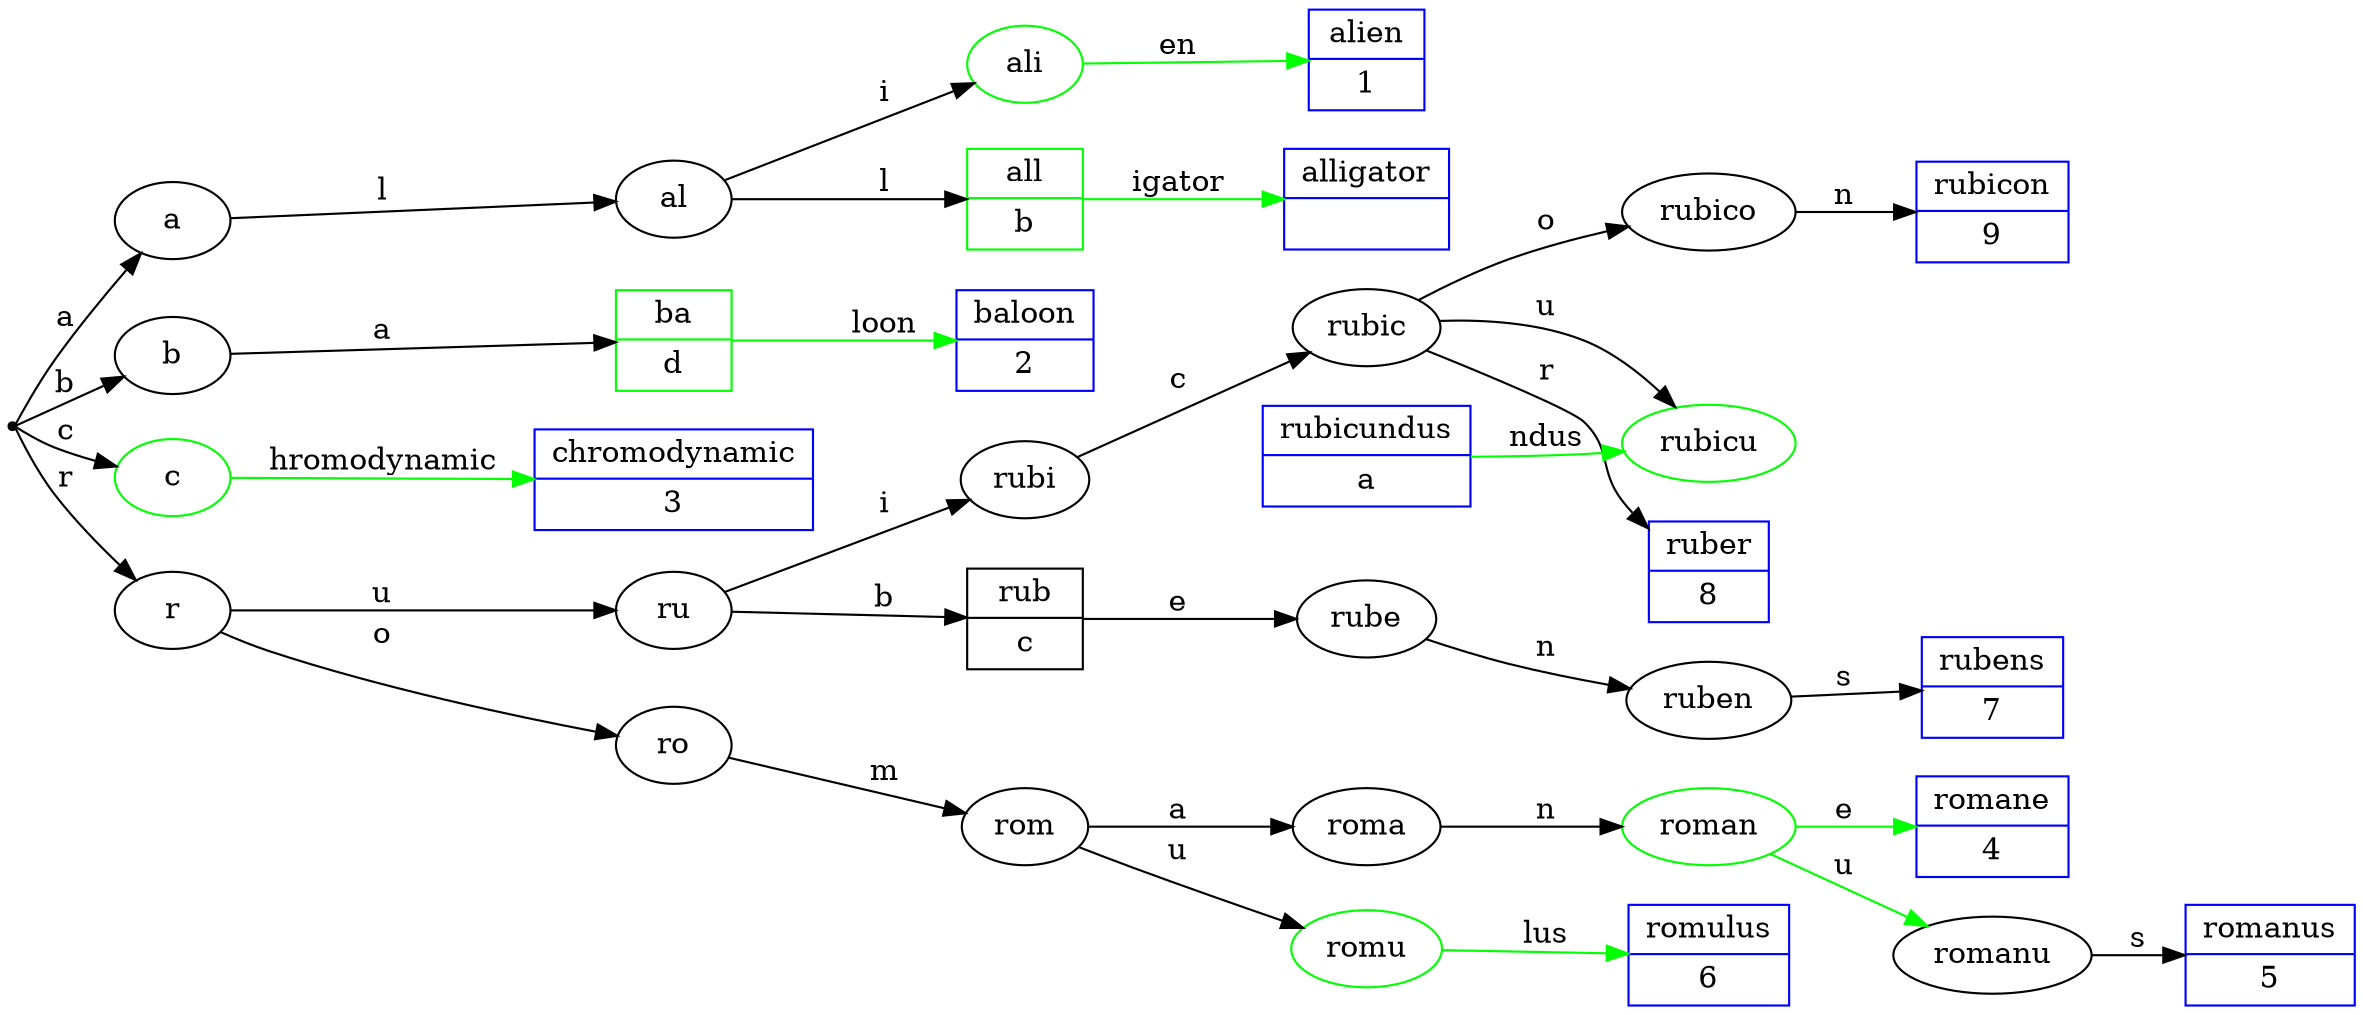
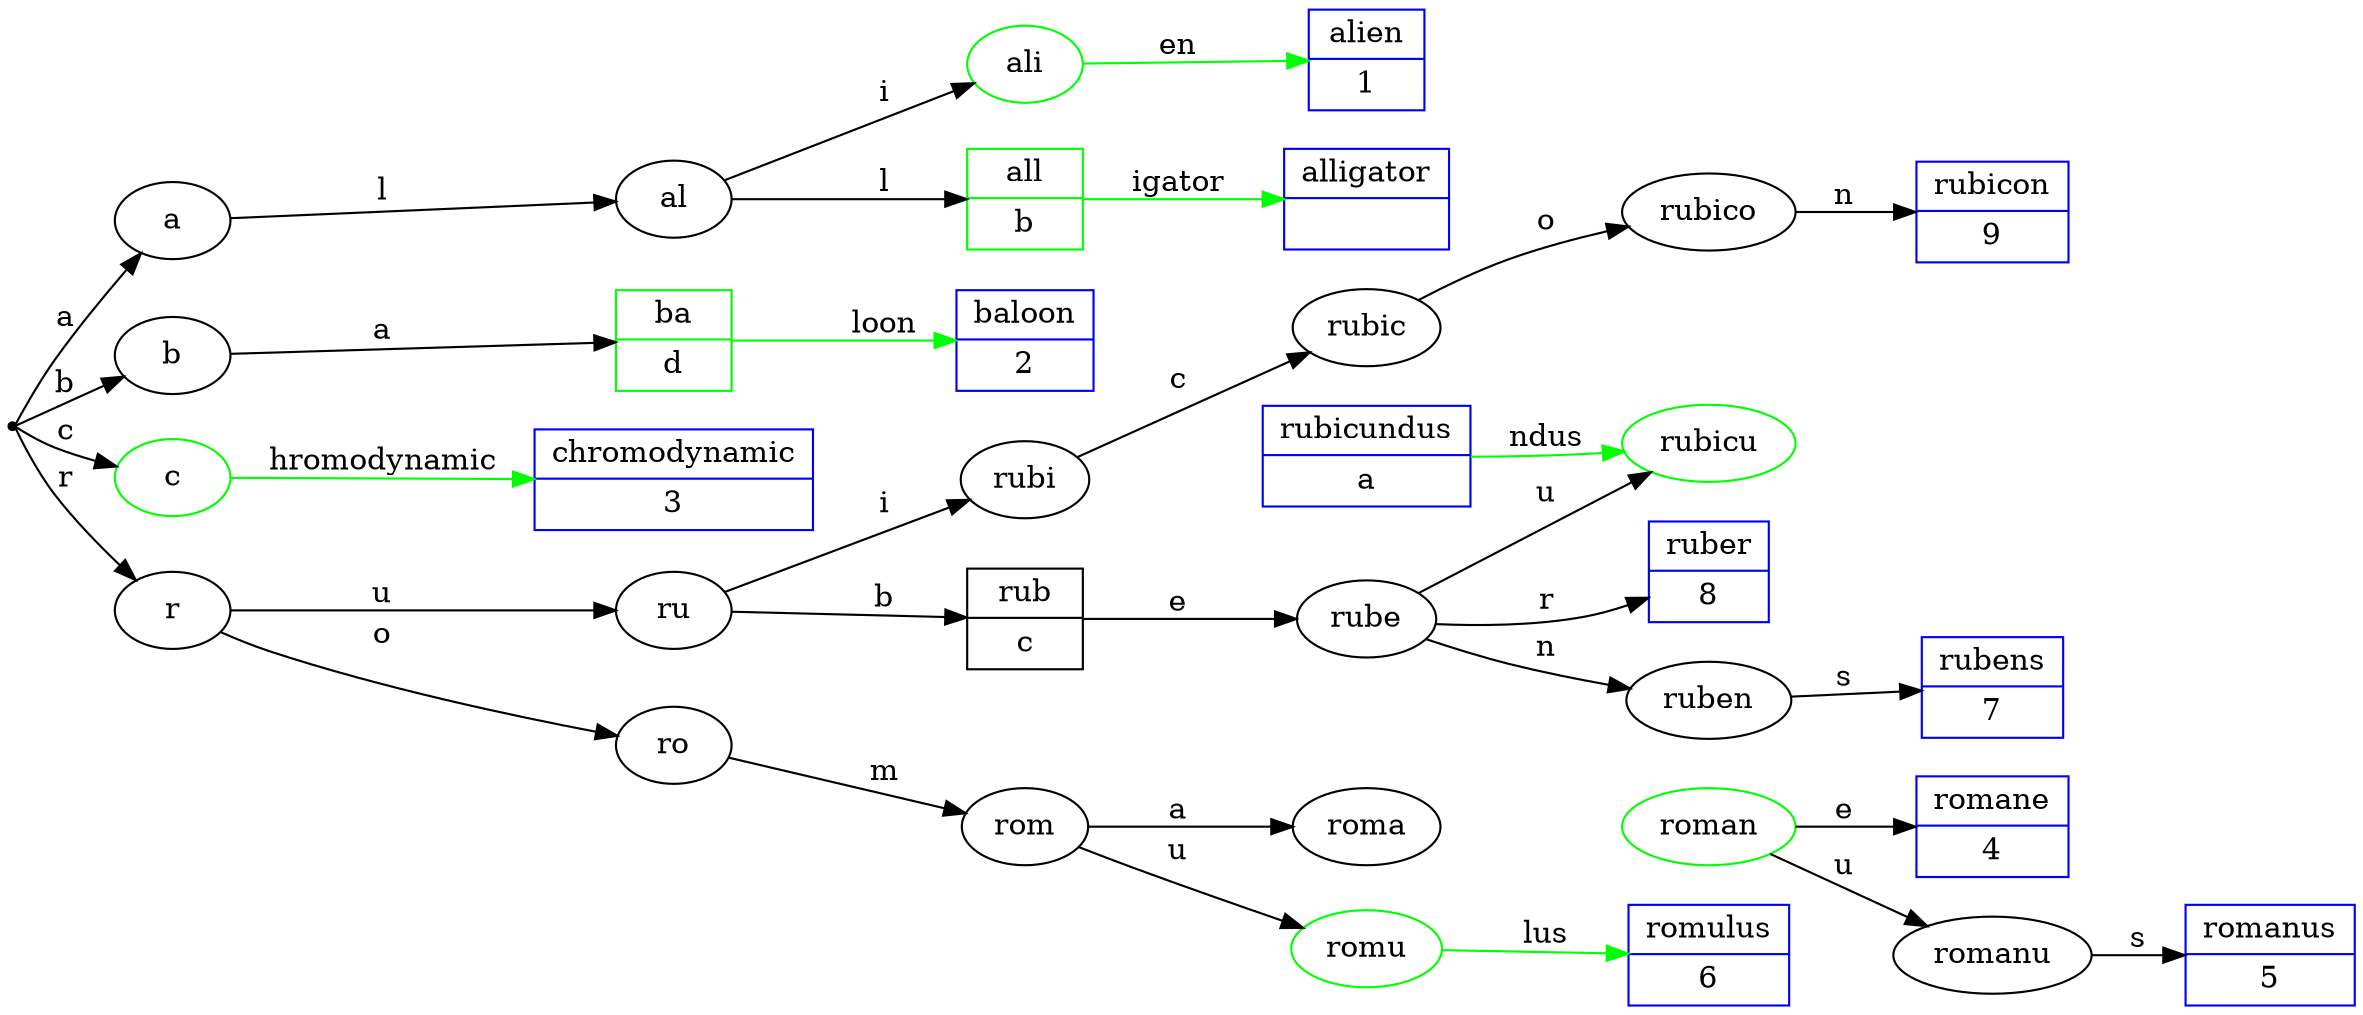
(1558, 332) -> (1525, 538)
(1554, 405) -> (1533, 623)
(1520, 827) -> none
(1845, 827) -> (1845, 827)
(1839, 886) -> (1839, 886)
